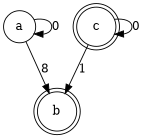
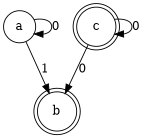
(45, 69) -> (45, 69)
(83, 69) -> (83, 69)
